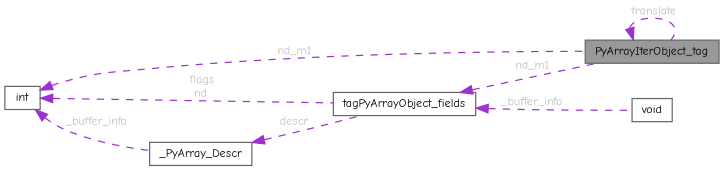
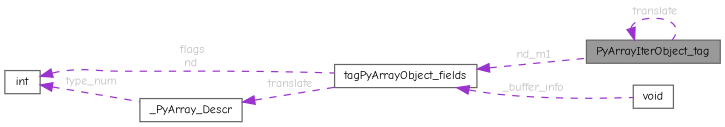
(317, 57) -> none
(95, 122) -> (90, 82)
(293, 122) -> (288, 84)
